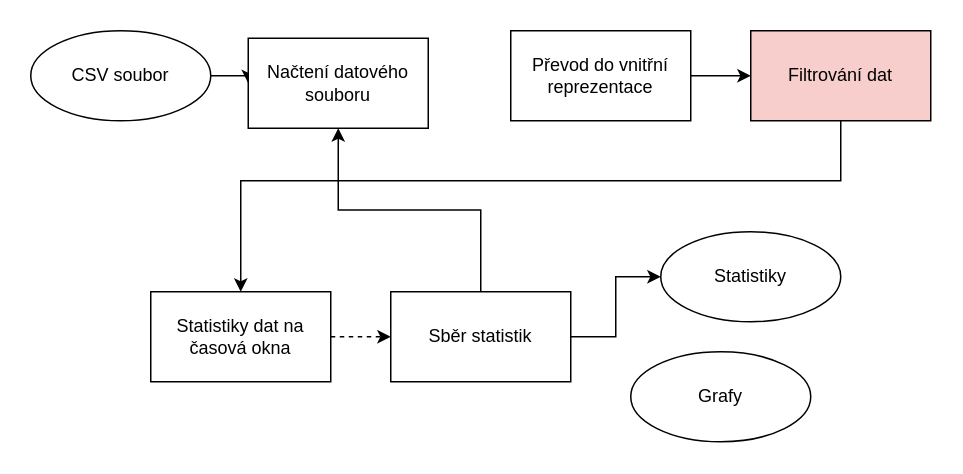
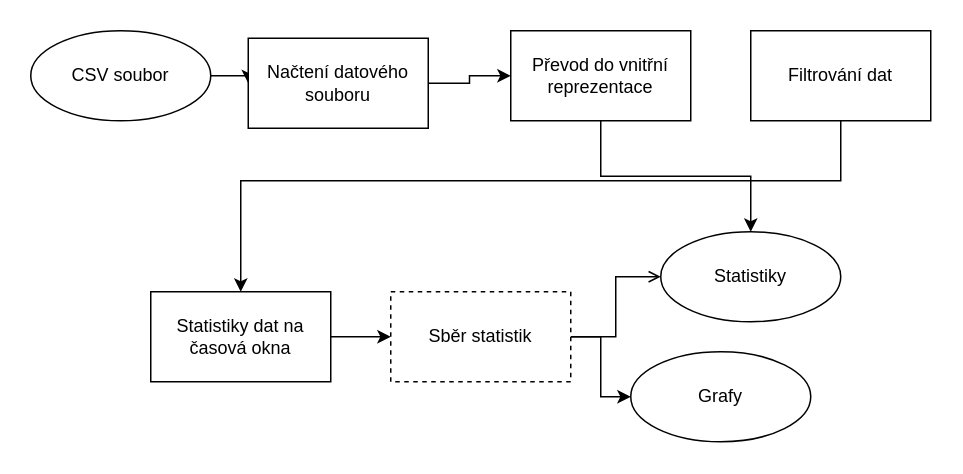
(716, 76) -> (671, 176)
(841, 76) -> (841, 76)
none -> (467, 83)
(415, 210) -> (601, 378)
(649, 277) -> (651, 277)
(355, 337) -> (355, 337)
(481, 337) -> (481, 337)
